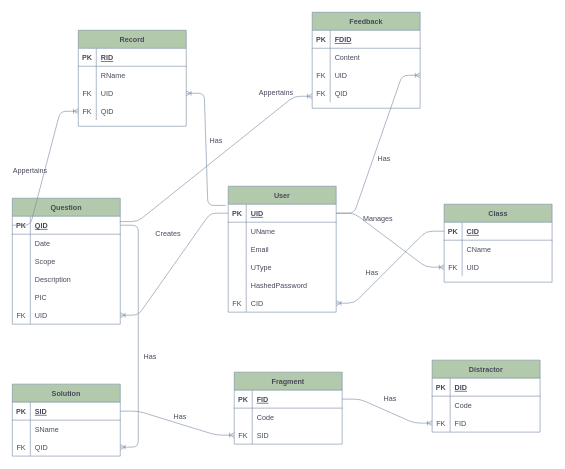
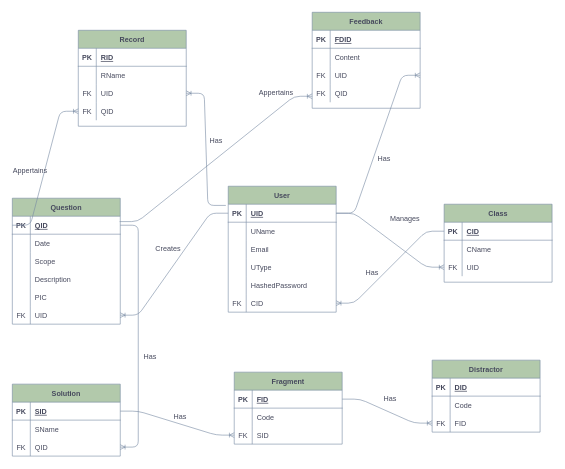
(378, 219) -> (405, 219)
(168, 234) -> (168, 249)
